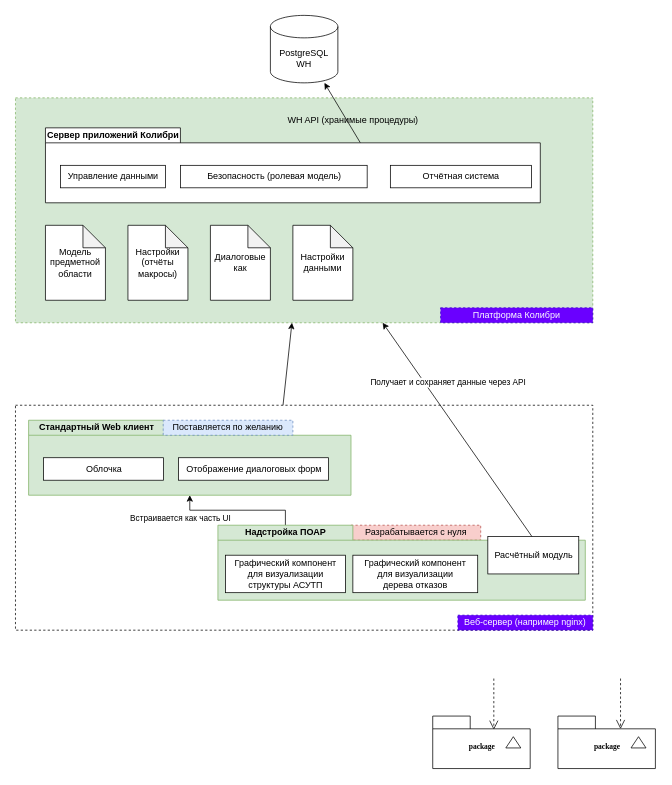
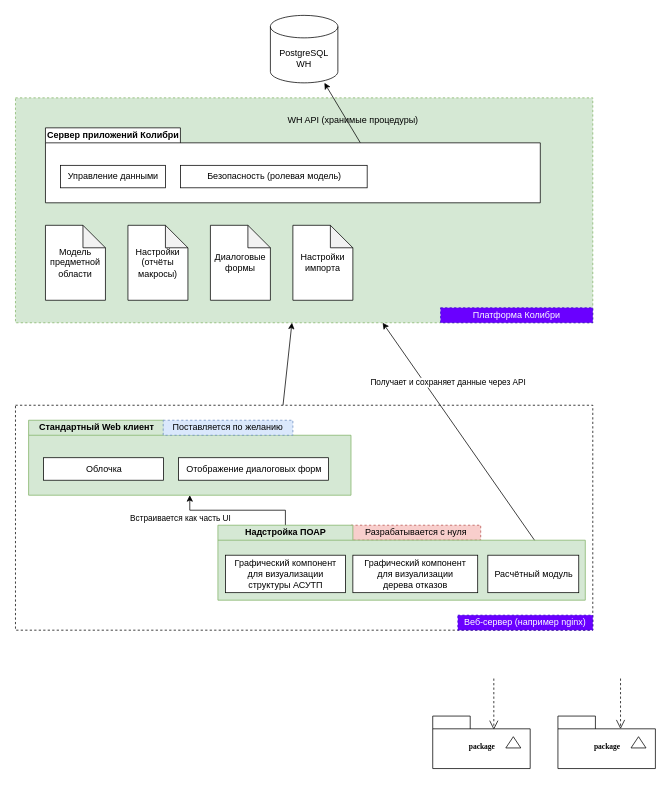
(461, 177) -> none
(240, 263) -> (240, 263)
(323, 263) -> (323, 263)
(533, 555) -> (533, 574)
